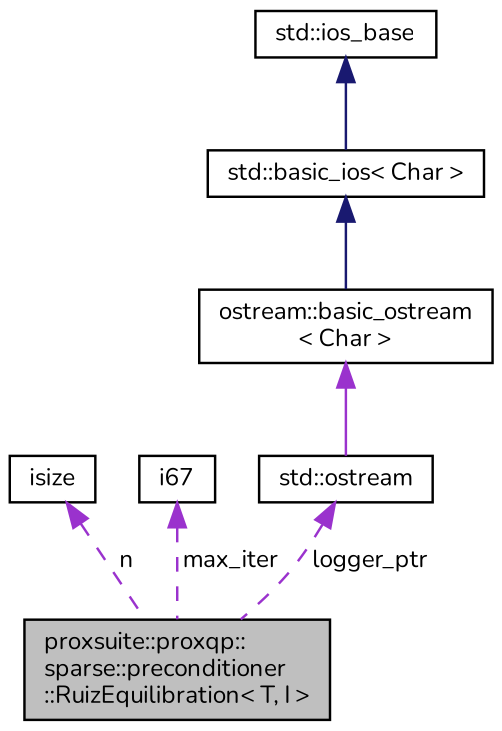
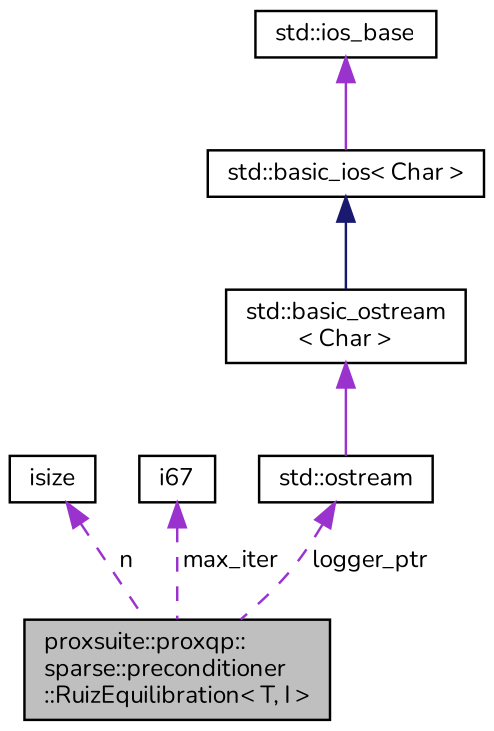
(346, 116) -> (346, 116)
(346, 326) -> (346, 326)
